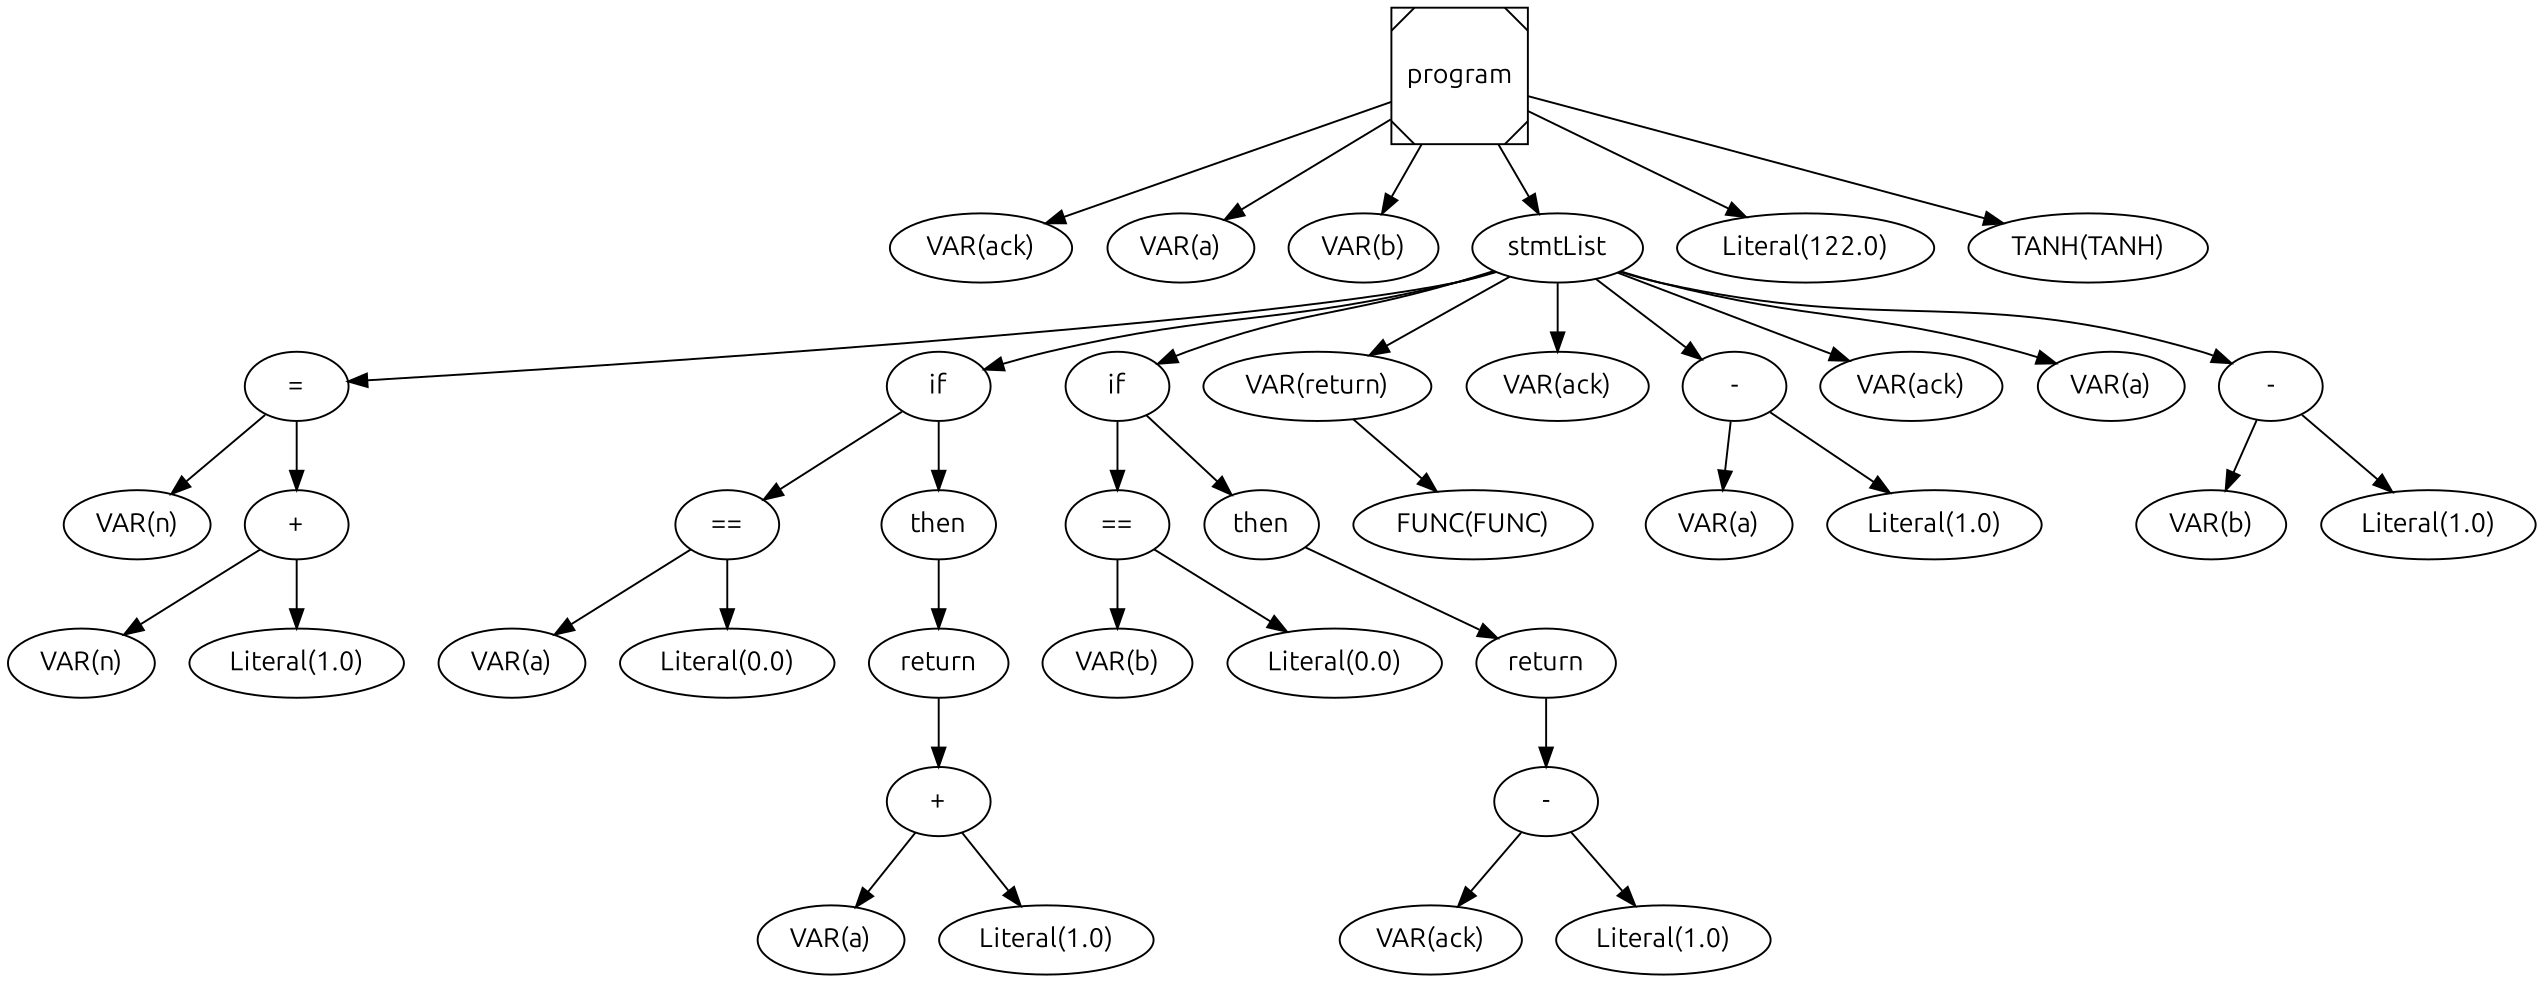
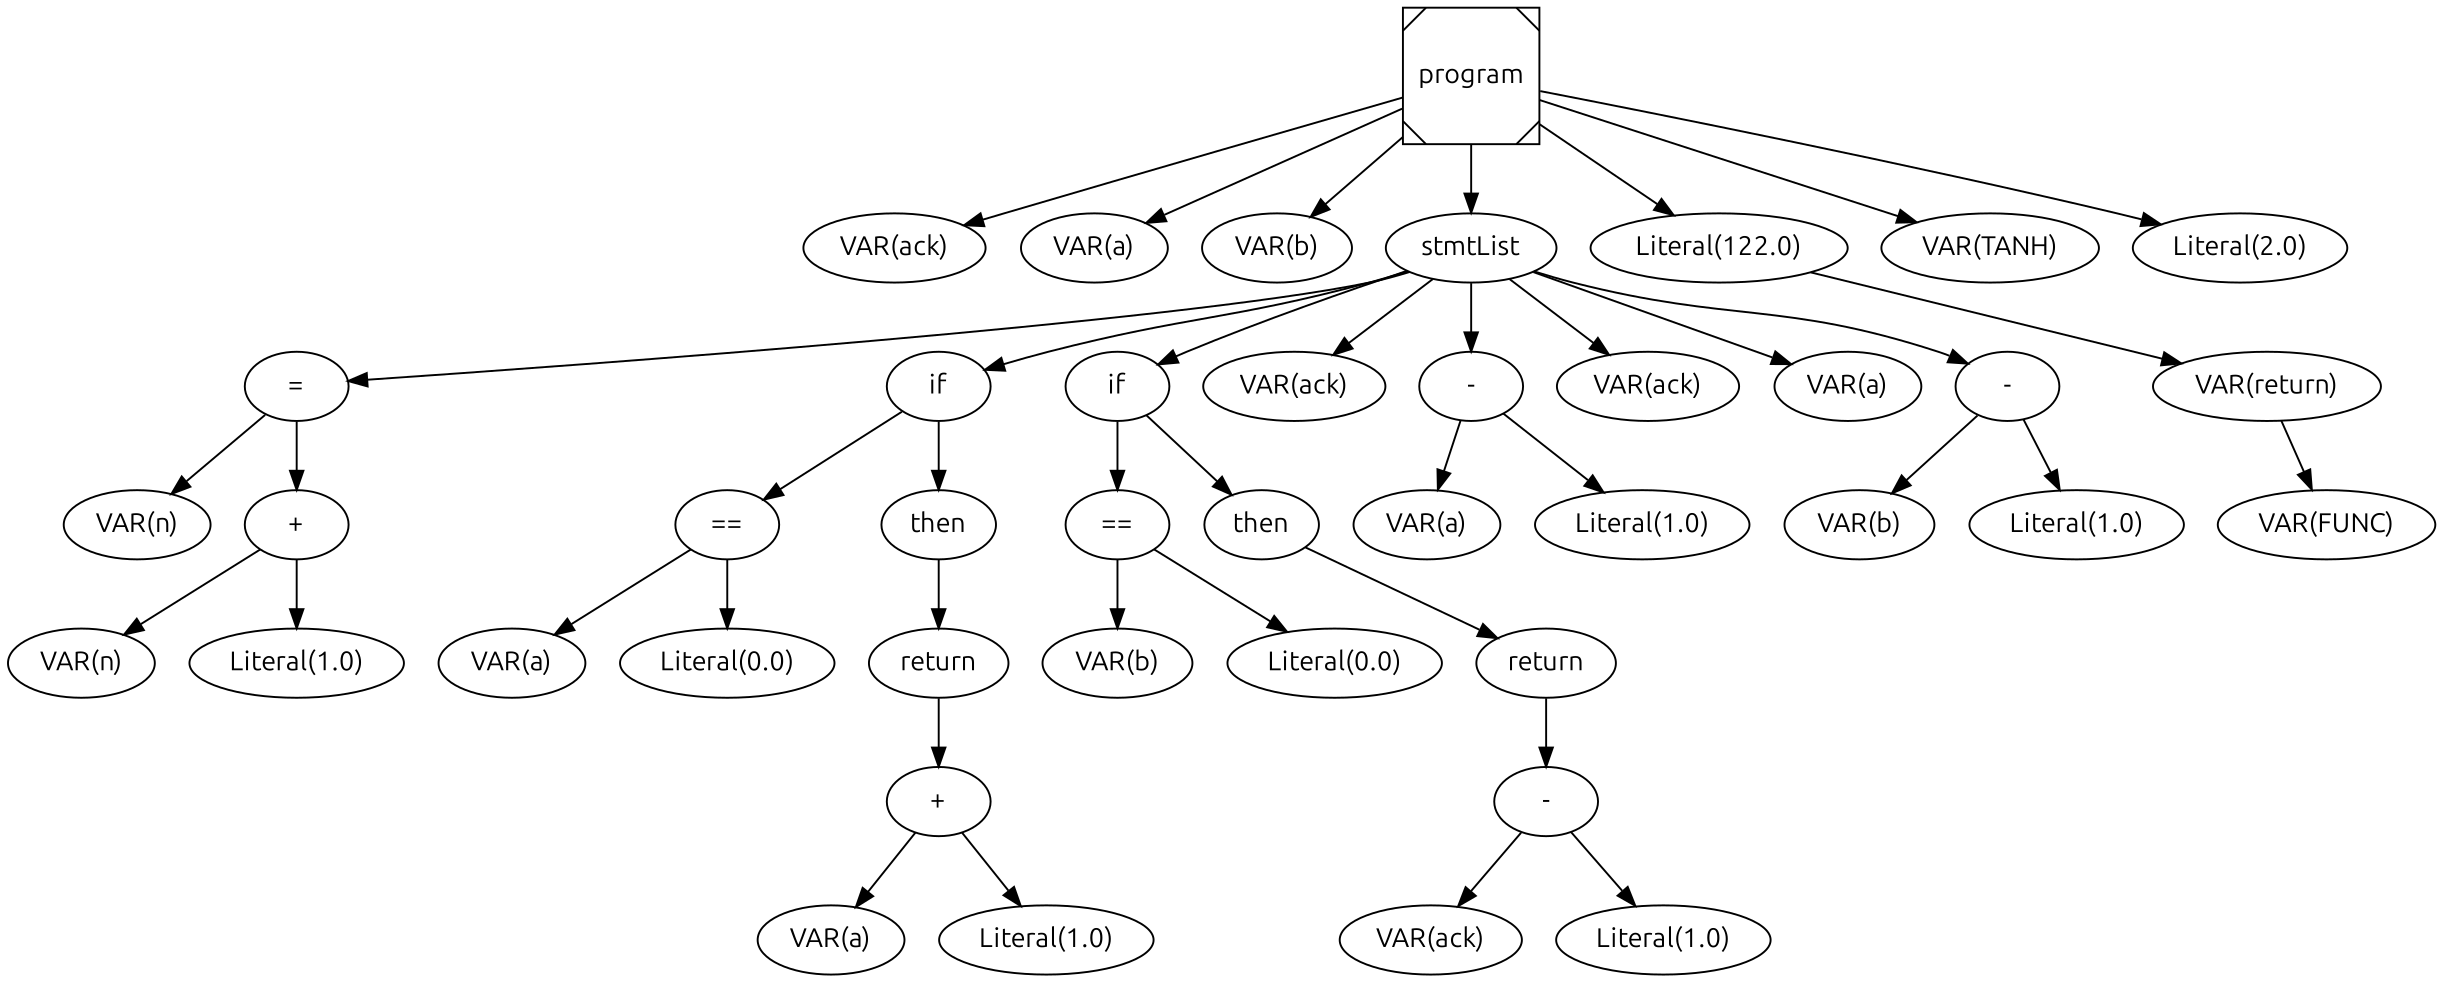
(2088, 248) -> (1990, 248)
none -> (2240, 248)
(1448, 311) -> (1987, 316)
(1473, 525) -> (2326, 525)
